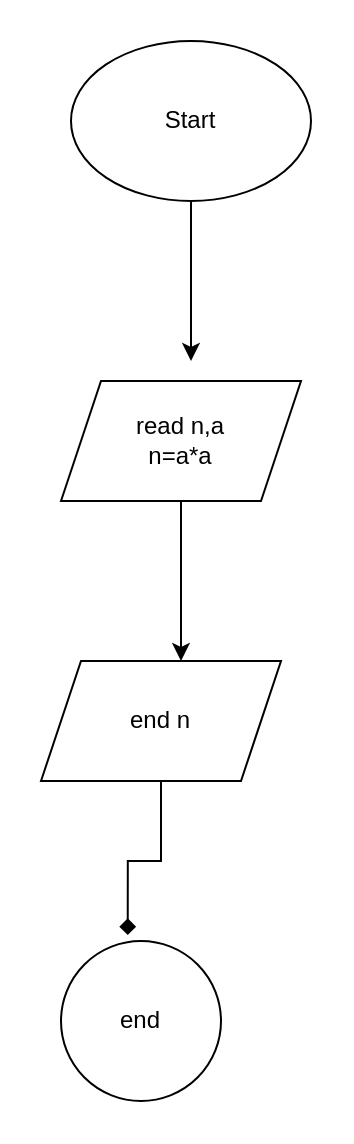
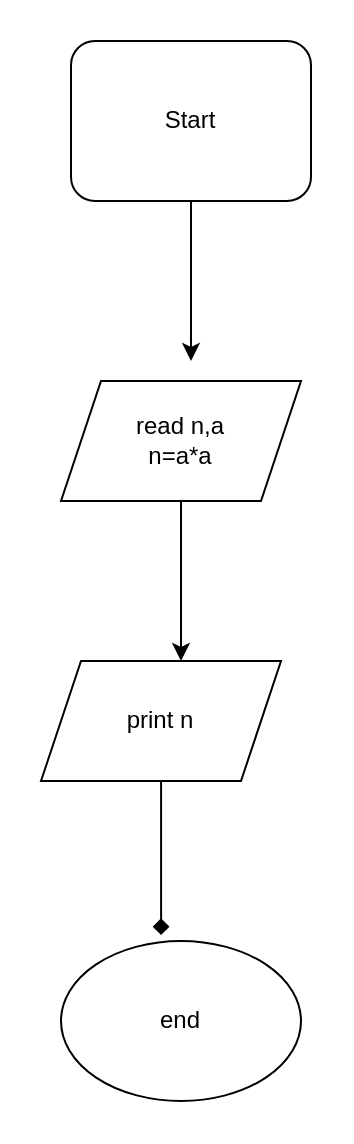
(191, 121) -> (191, 121)
(161, 721) -> (161, 721)
(141, 1021) -> (181, 1021)
